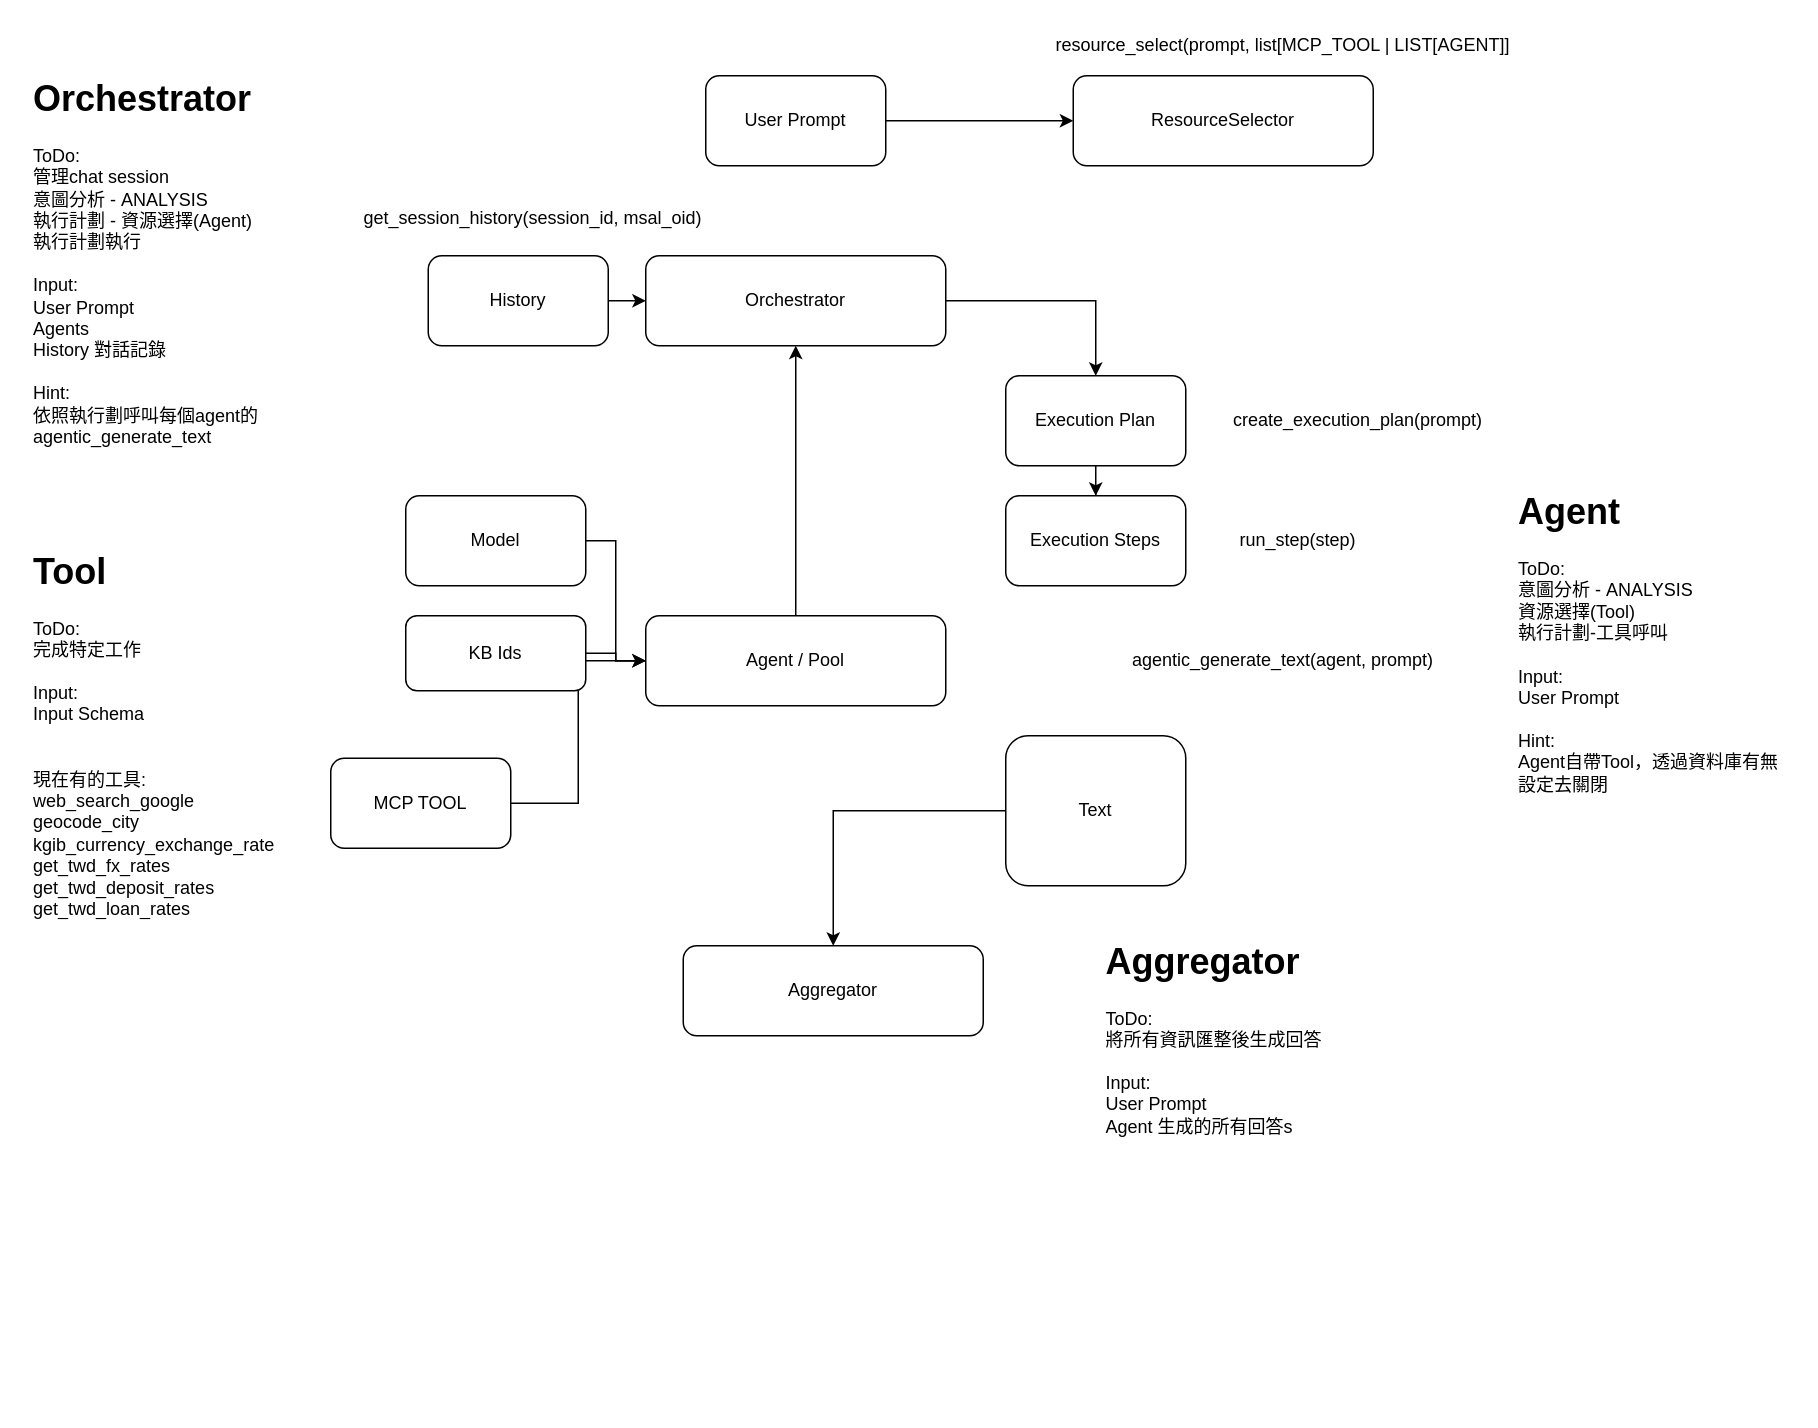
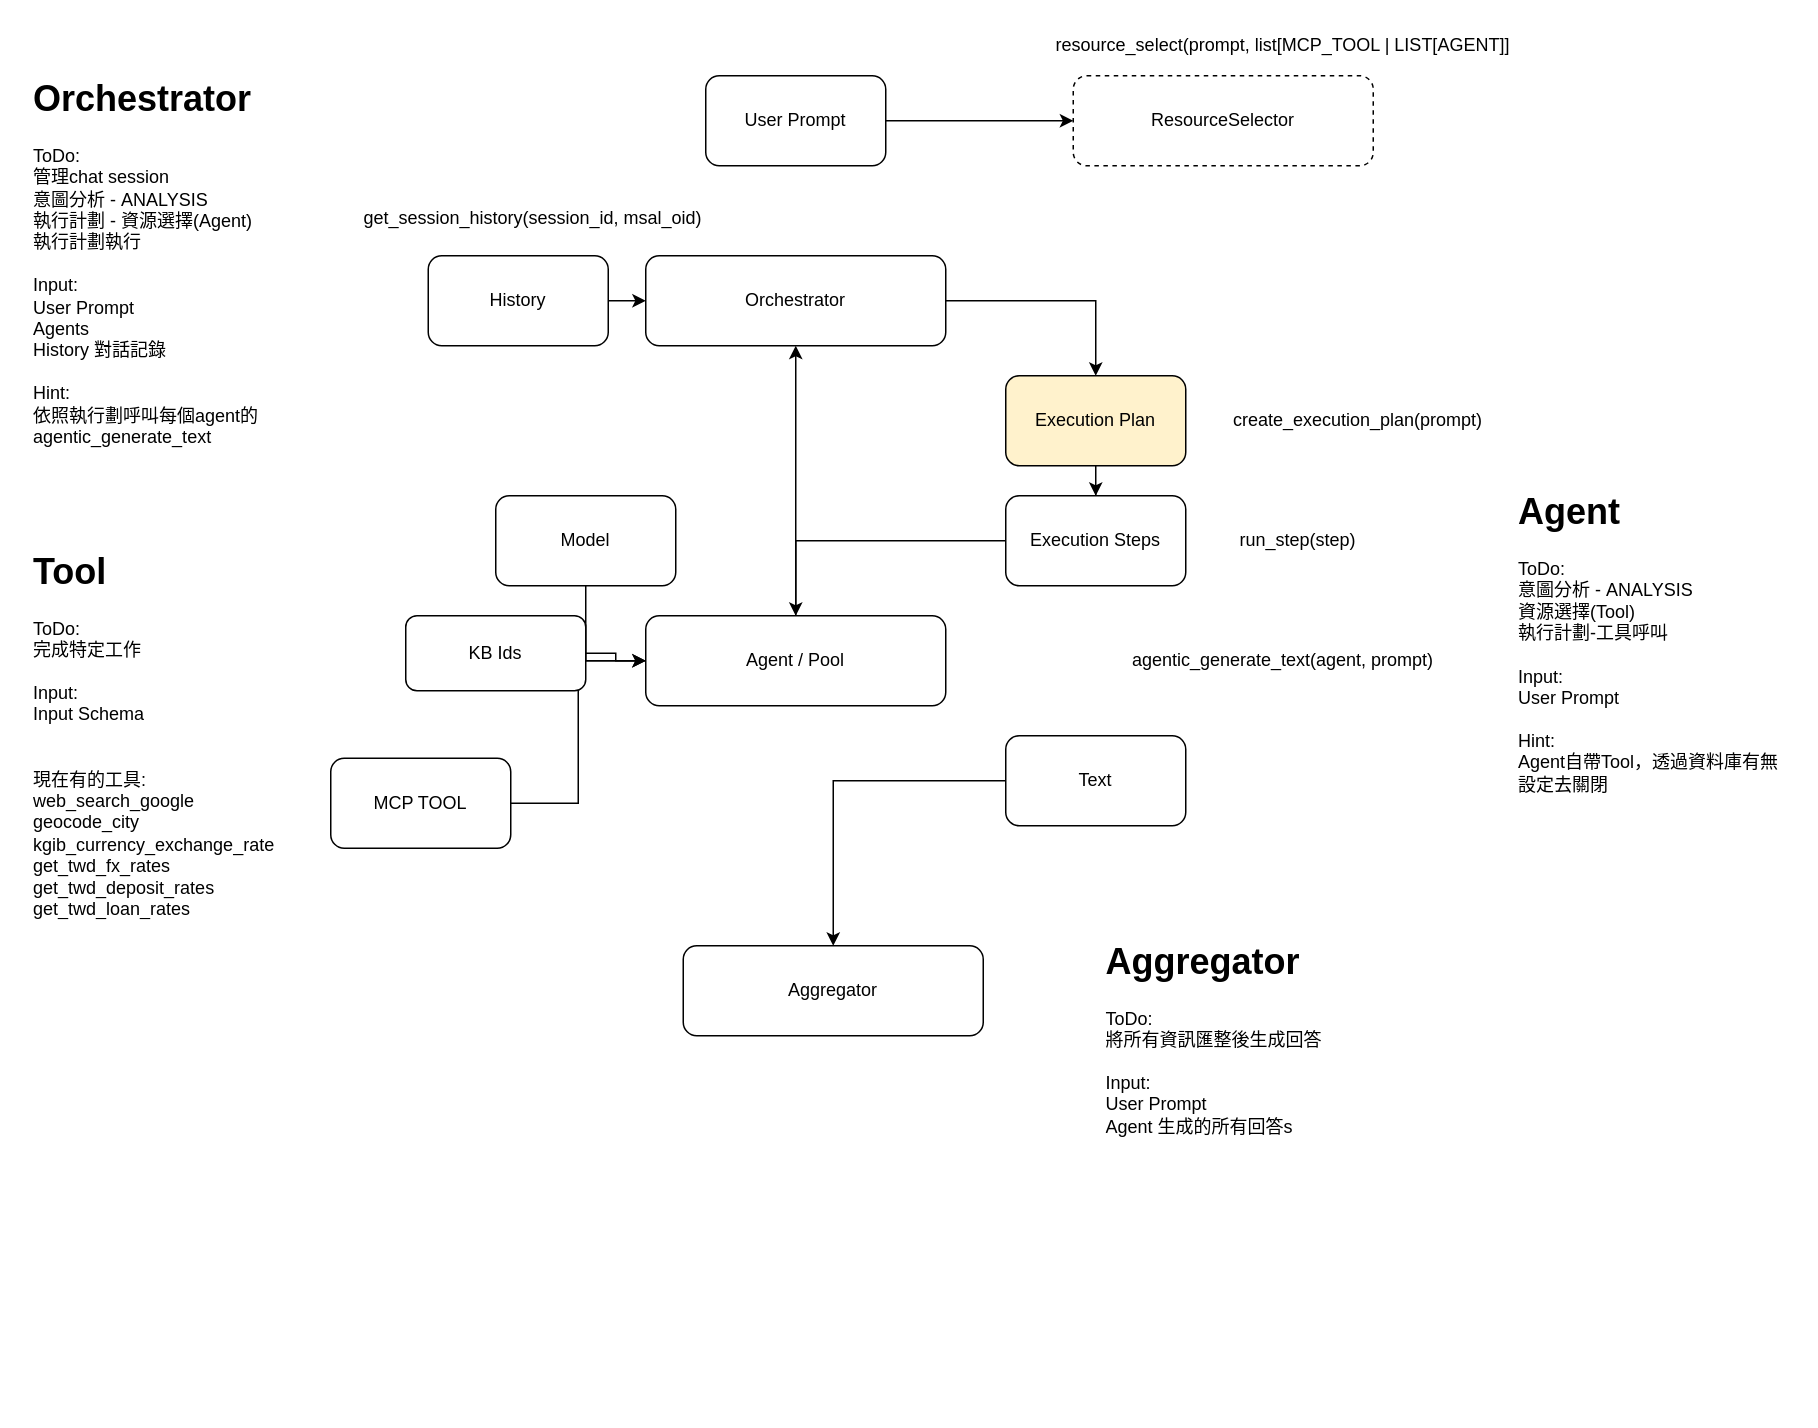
(1223, 121) -> (1223, 121)
(1096, 421) -> (1096, 421)
(496, 541) -> (586, 541)
none -> (902, 541)
(1096, 811) -> (1096, 781)
